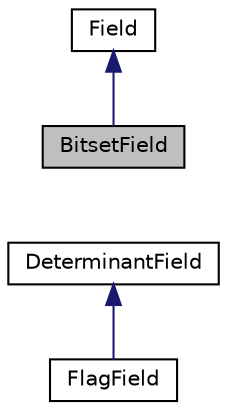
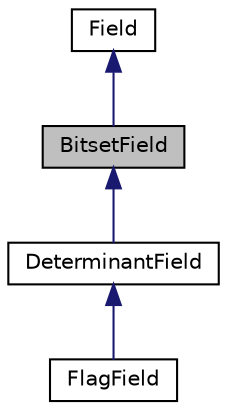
none -> (114, 216)
